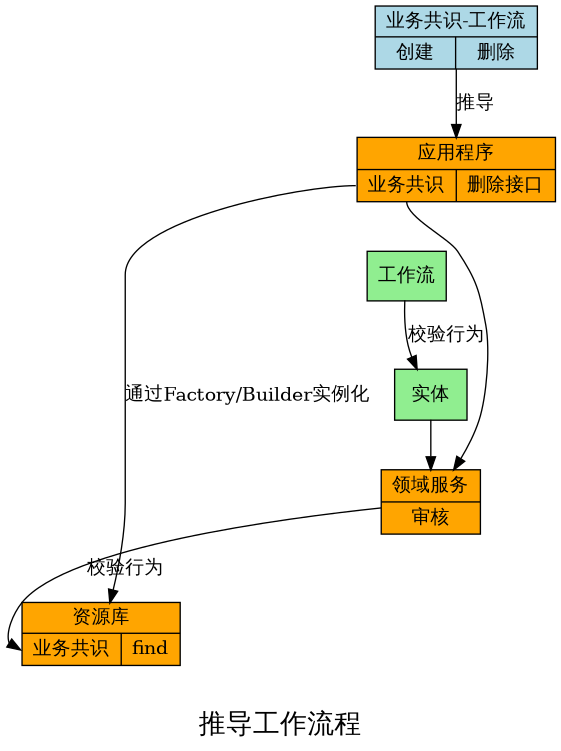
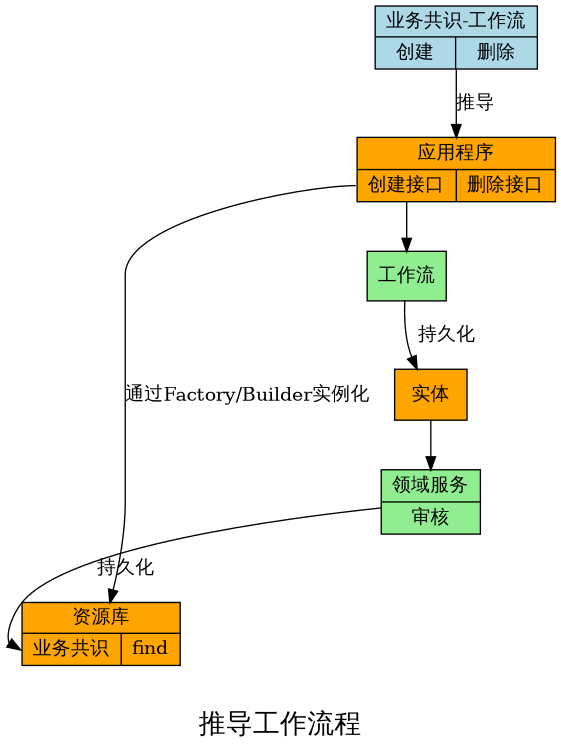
(407, 185) -> (407, 185)
(485, 319) -> (407, 220)
(447, 335) -> (447, 335)
(431, 395) -> (431, 395)
(431, 502) -> (431, 502)
(126, 568) -> (126, 568)
